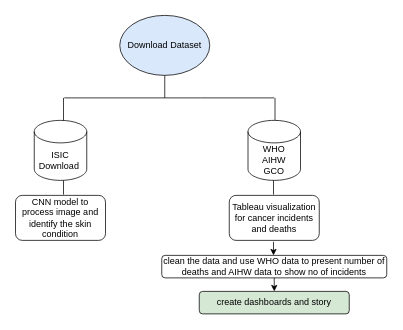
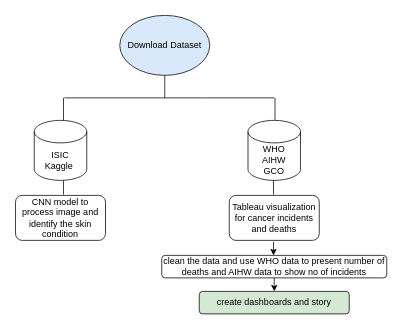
(60, 160) -> (60, 160)
